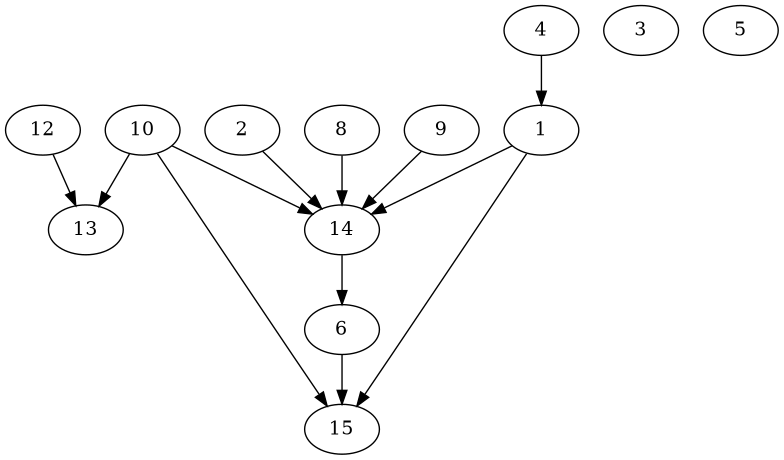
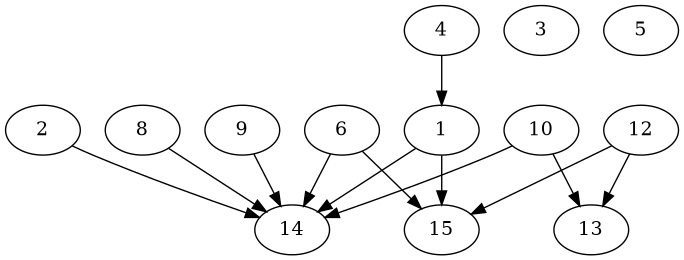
(342, 273) -> (320, 174)
(238, 274) -> (548, 177)
